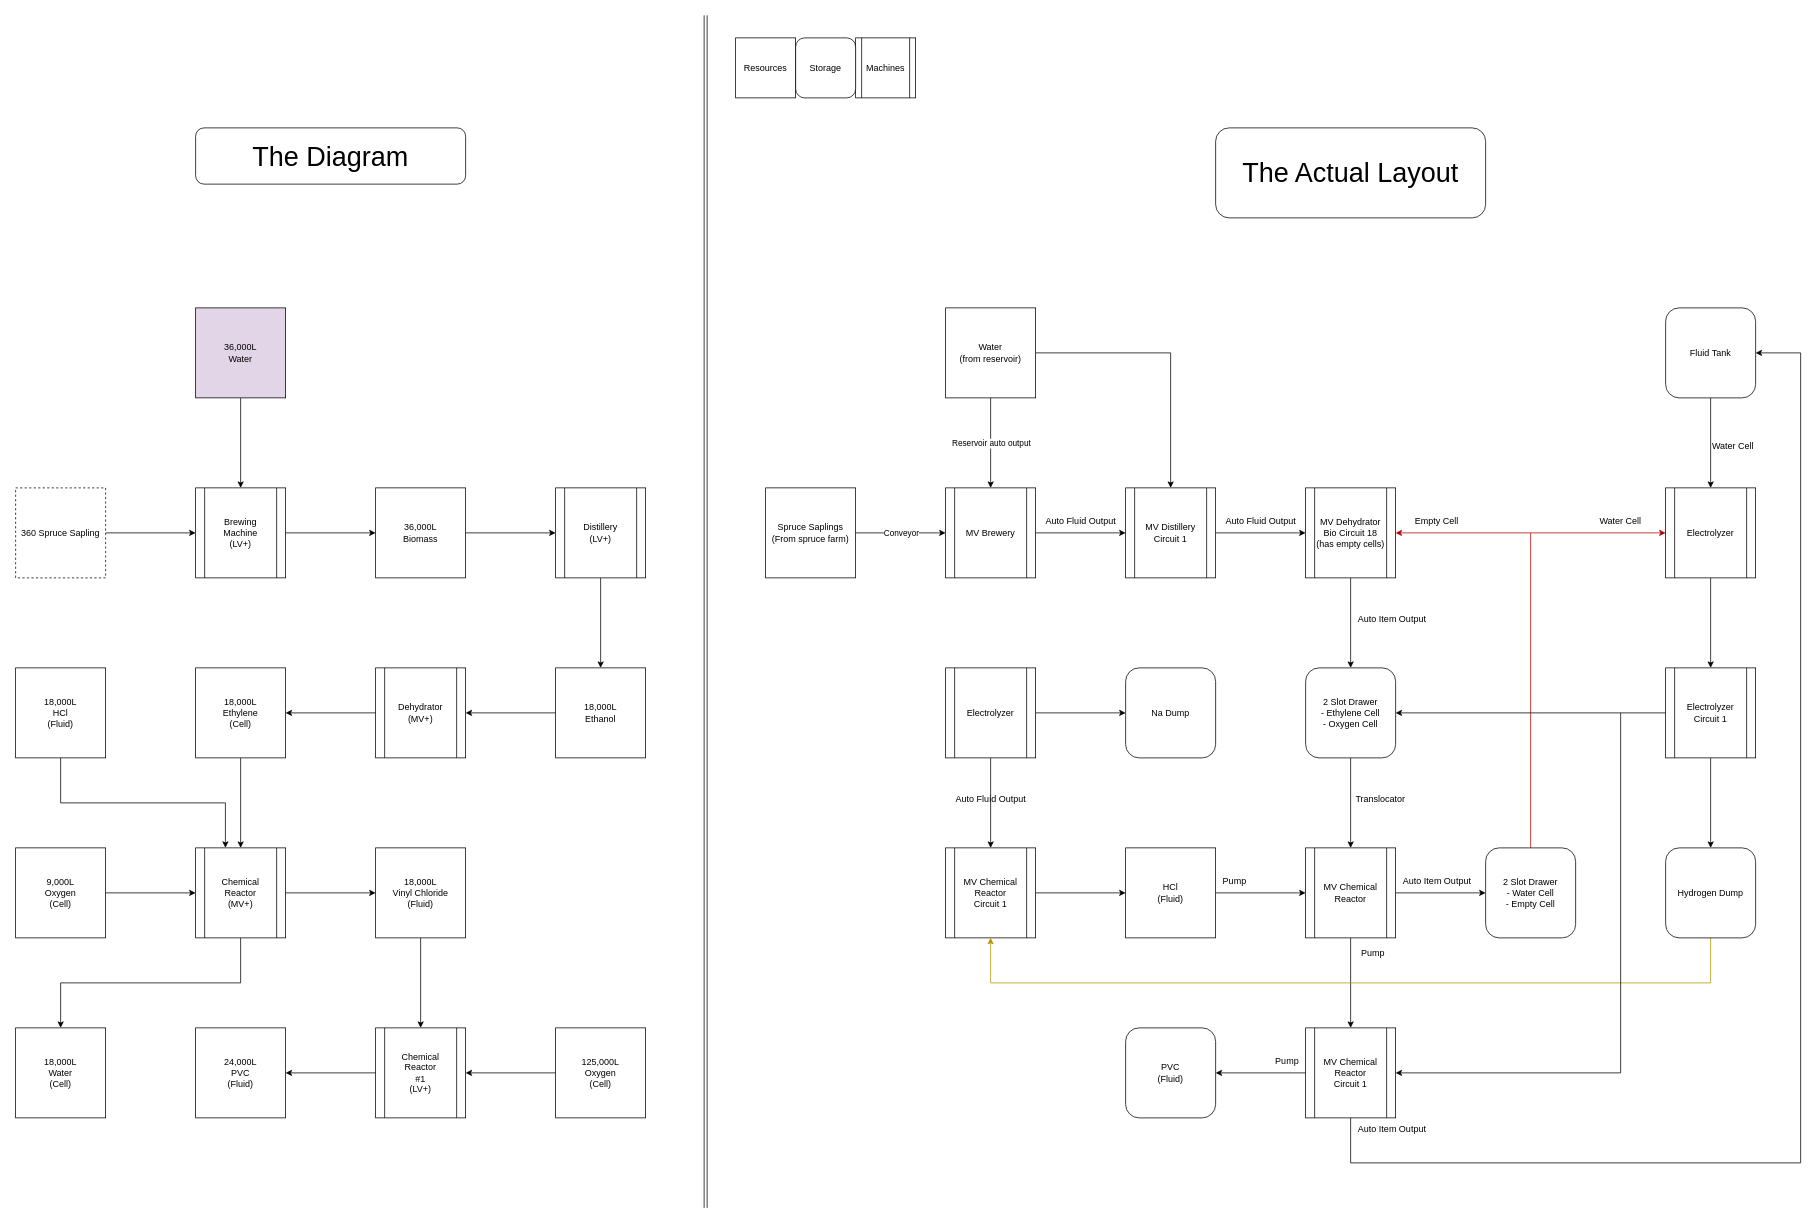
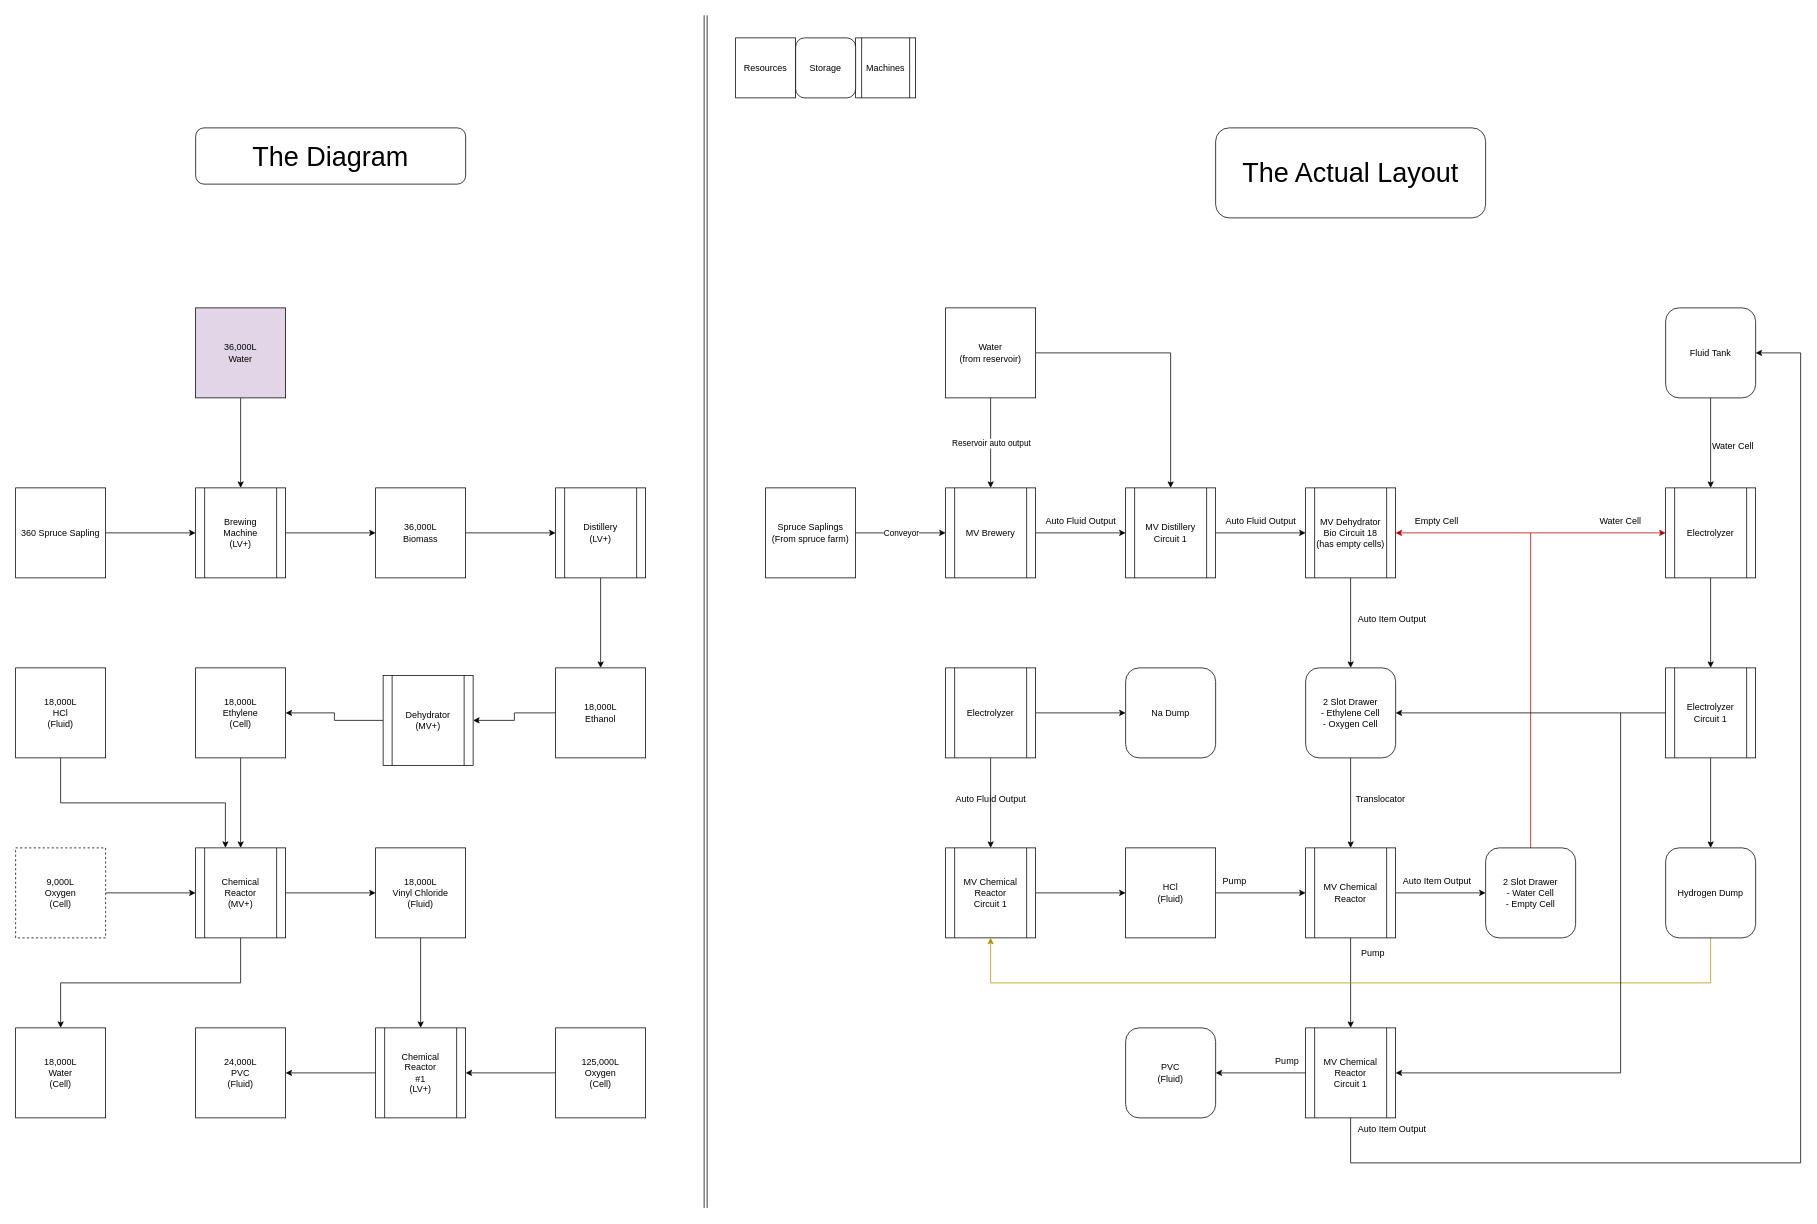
(60, 533) -> (60, 533)
(420, 713) -> (428, 720)
(60, 893) -> (60, 893)
